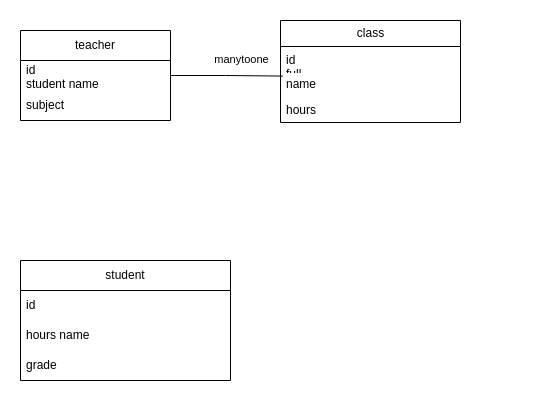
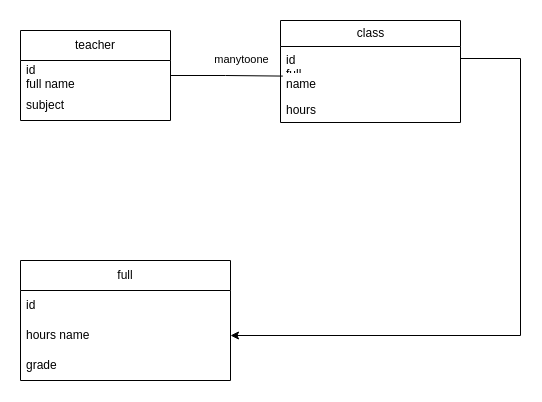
(65, 76) -> (52, 76)
(126, 276) -> (126, 276)
none -> (521, 309)
